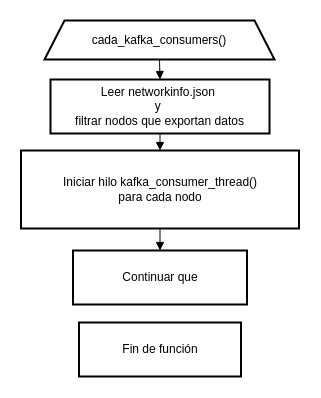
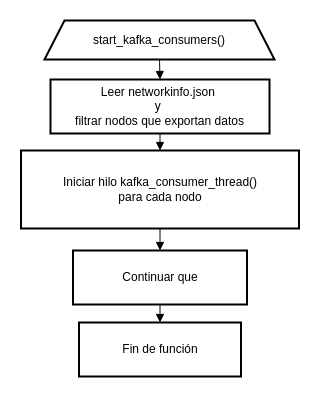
(160, 41) -> (160, 41)
none -> (160, 307)
